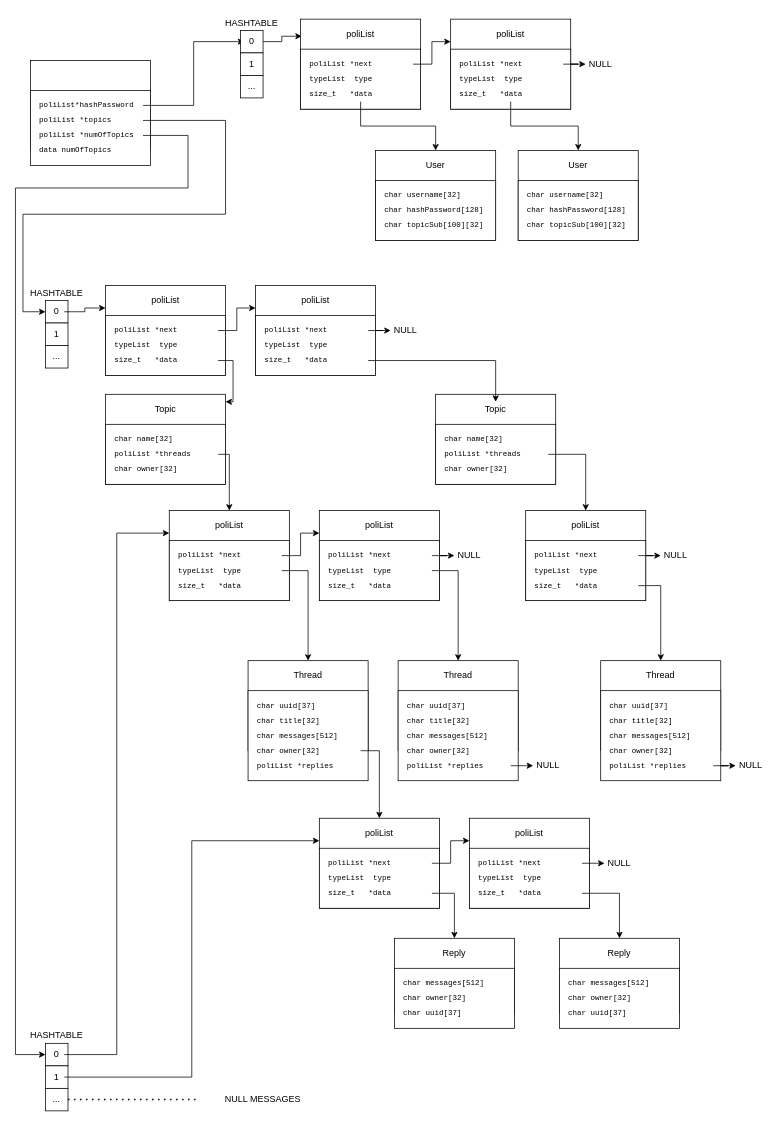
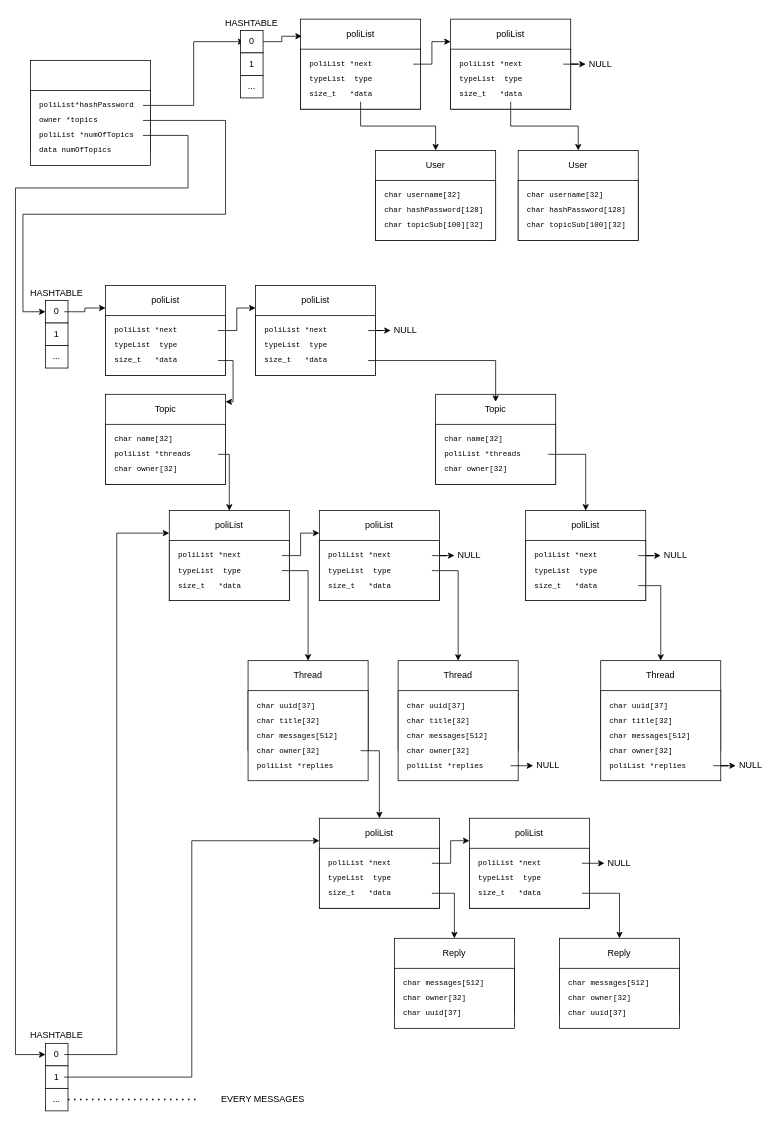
(74, 120) -> (70, 120)
(263, 1099) -> (263, 1099)
